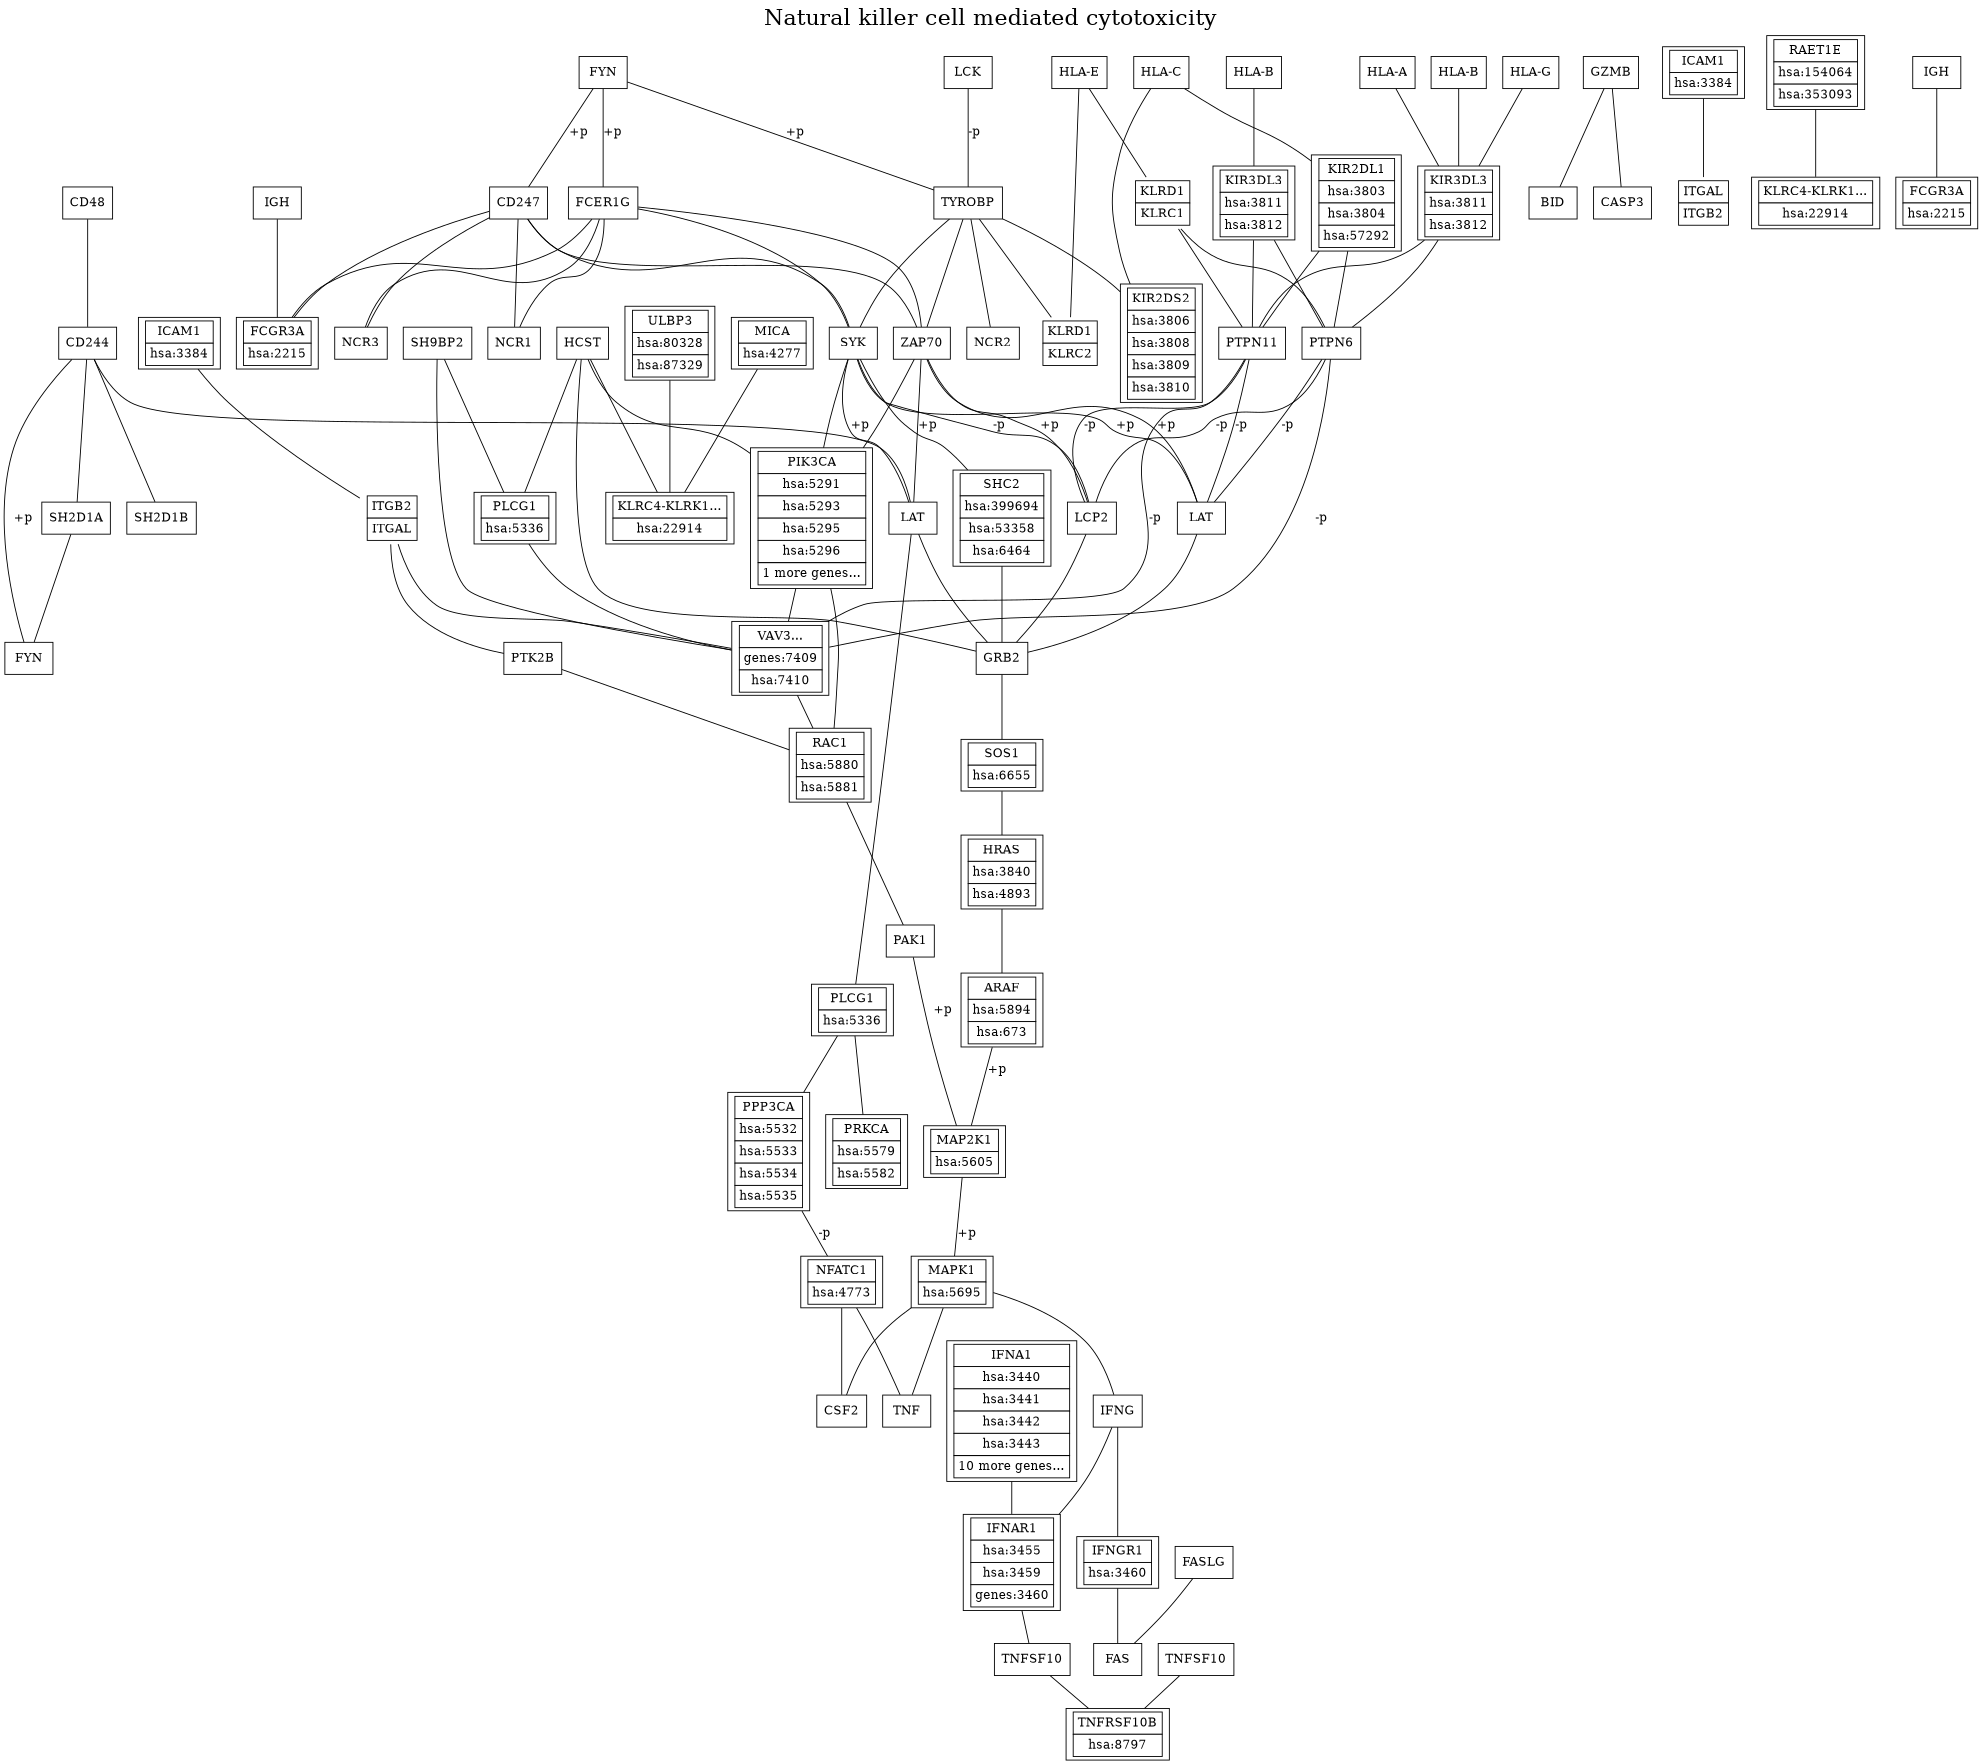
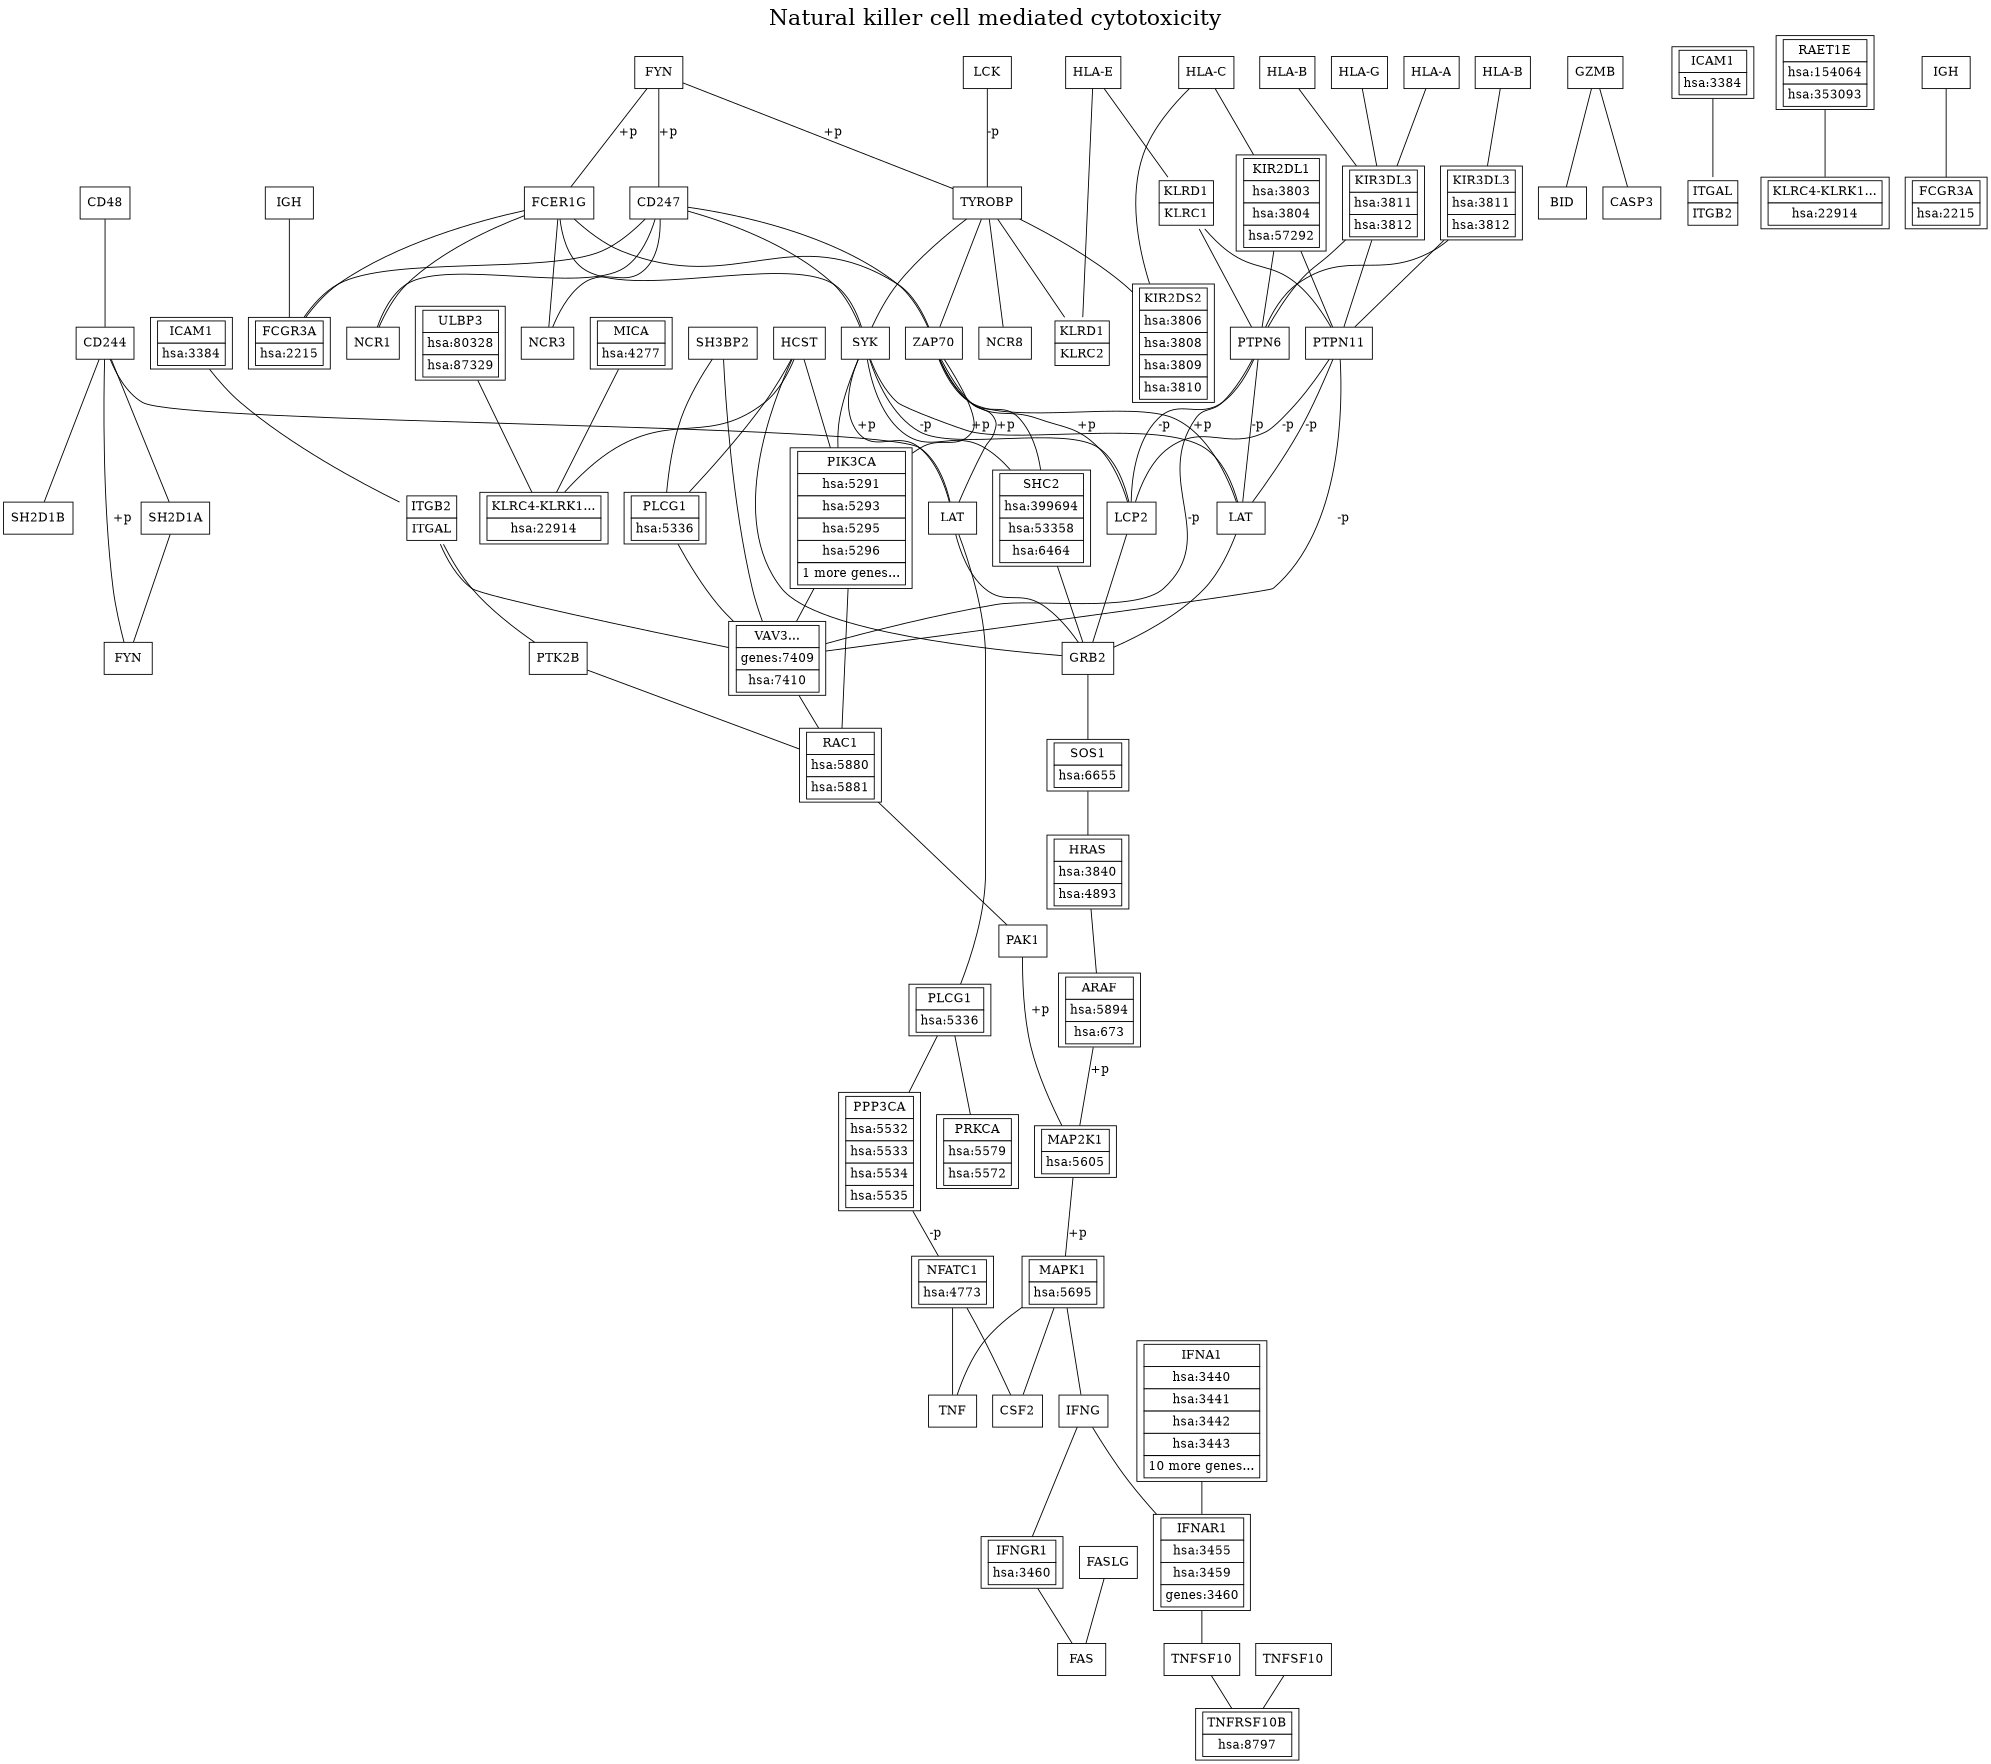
(438, 343) -> (723, 343)
(993, 343) -> (1005, 343)
none -> (1022, 421)
(867, 1174) -> (978, 1174)
